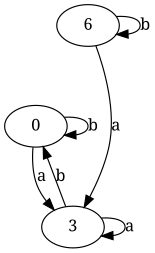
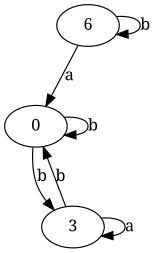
(111, 122) -> (65, 71)
(42, 177) -> (42, 177)
